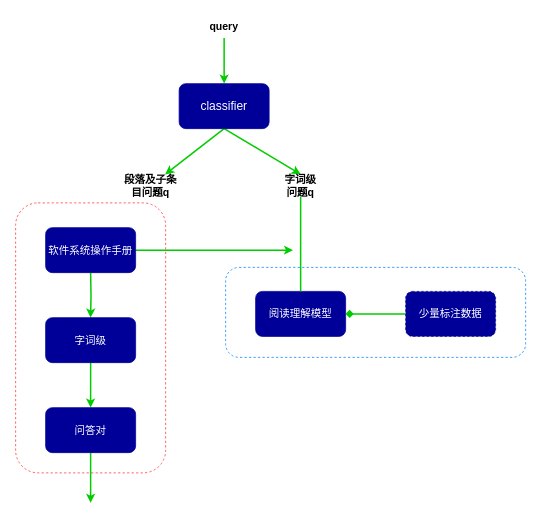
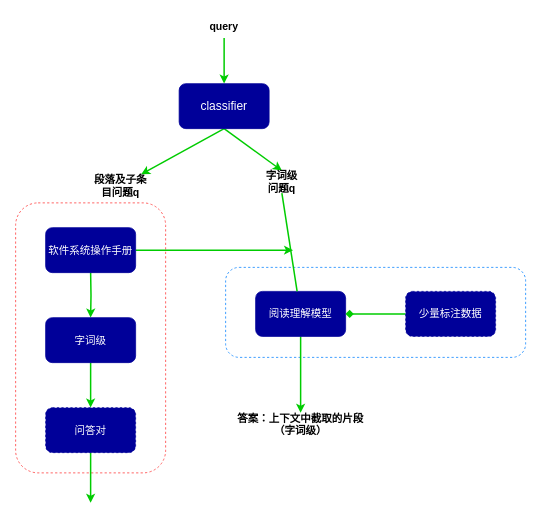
(150, 186) -> (120, 186)
(300, 186) -> (282, 182)
none -> (300, 372)
none -> (300, 424)
(90, 430) -> (90, 430)
